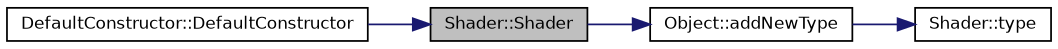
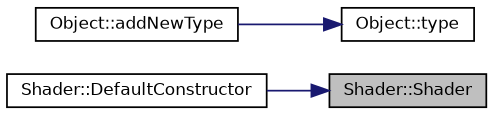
(187, 24) -> (137, 91)
(610, 24) -> none
(983, 24) -> (408, 24)
